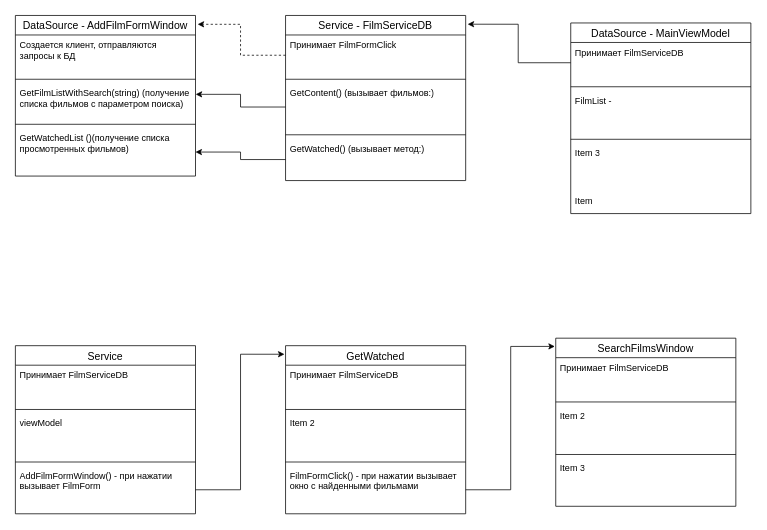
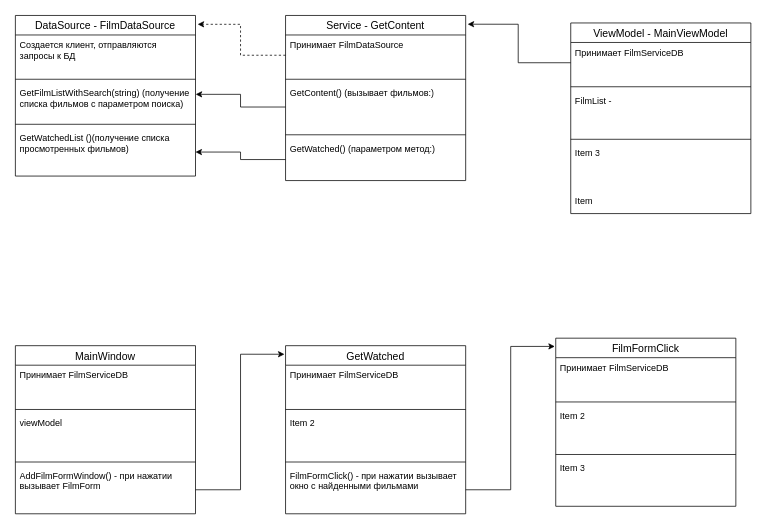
(105, 26) -> (105, 26)
(375, 26) -> (375, 26)
(660, 33) -> (660, 33)
(342, 46) -> (347, 46)
(362, 149) -> (367, 149)
(645, 348) -> (645, 348)
(105, 356) -> (105, 356)
